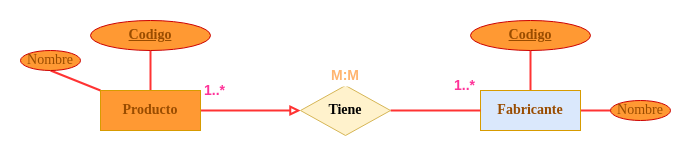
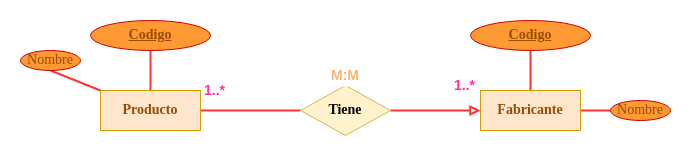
(151, 111) -> (151, 111)
(288, 111) -> (293, 111)
(473, 111) -> (468, 111)
(531, 111) -> (531, 111)
